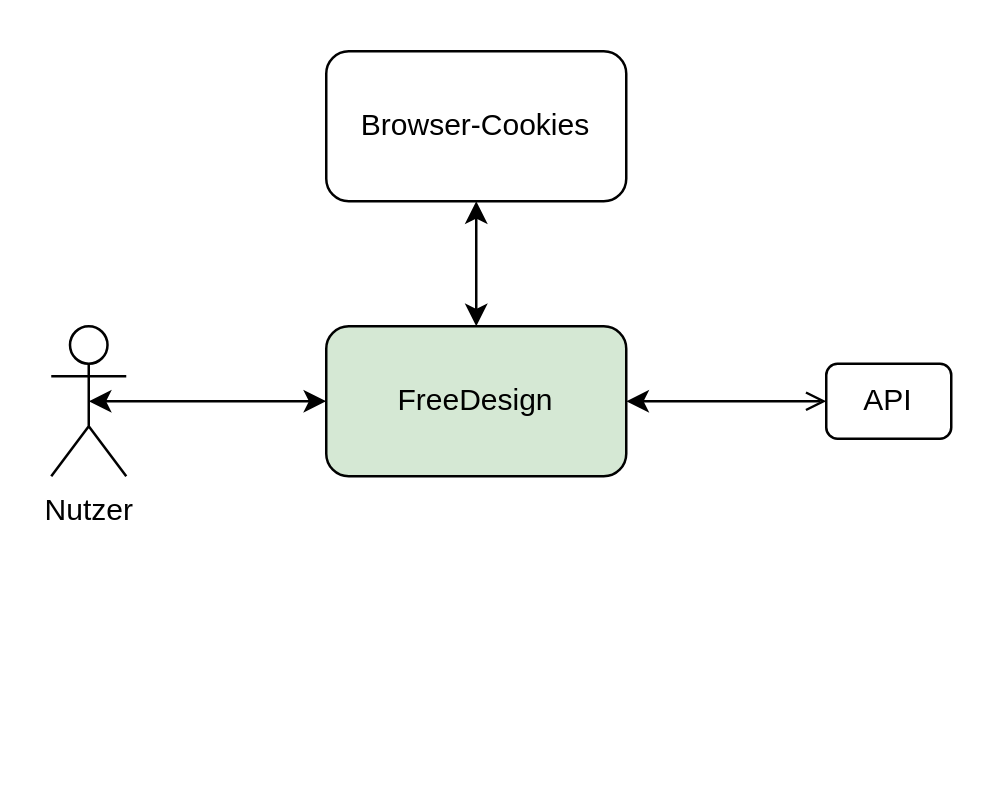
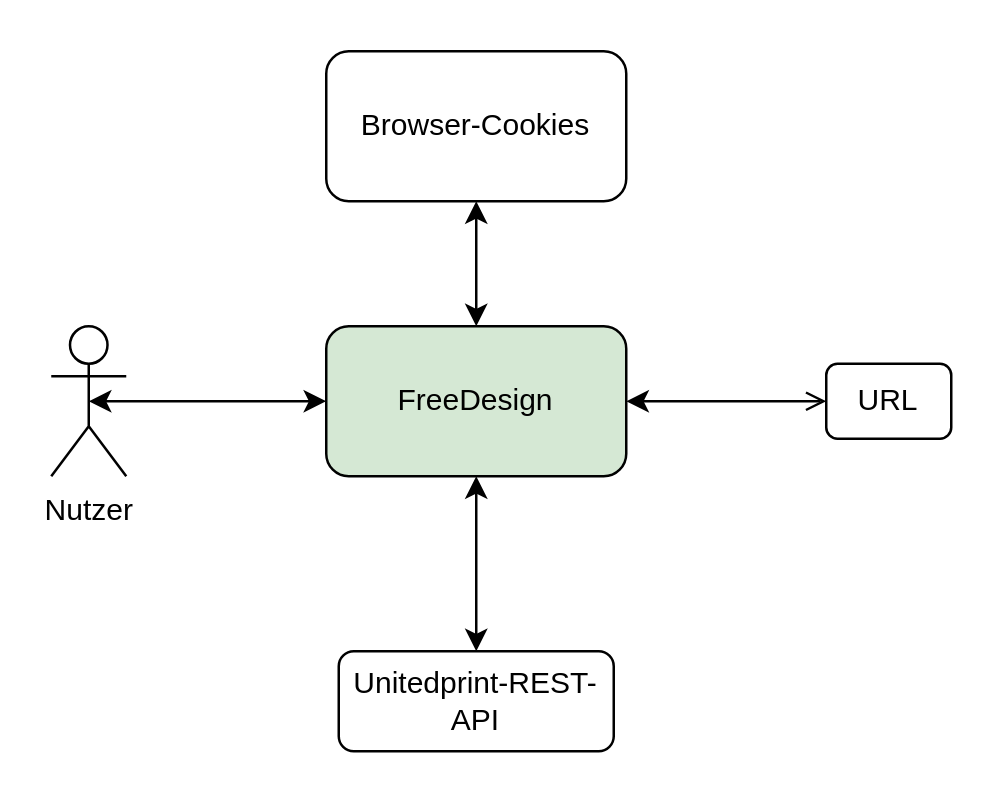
(889, 401) -> (889, 401)
none -> (476, 564)
none -> (476, 701)
